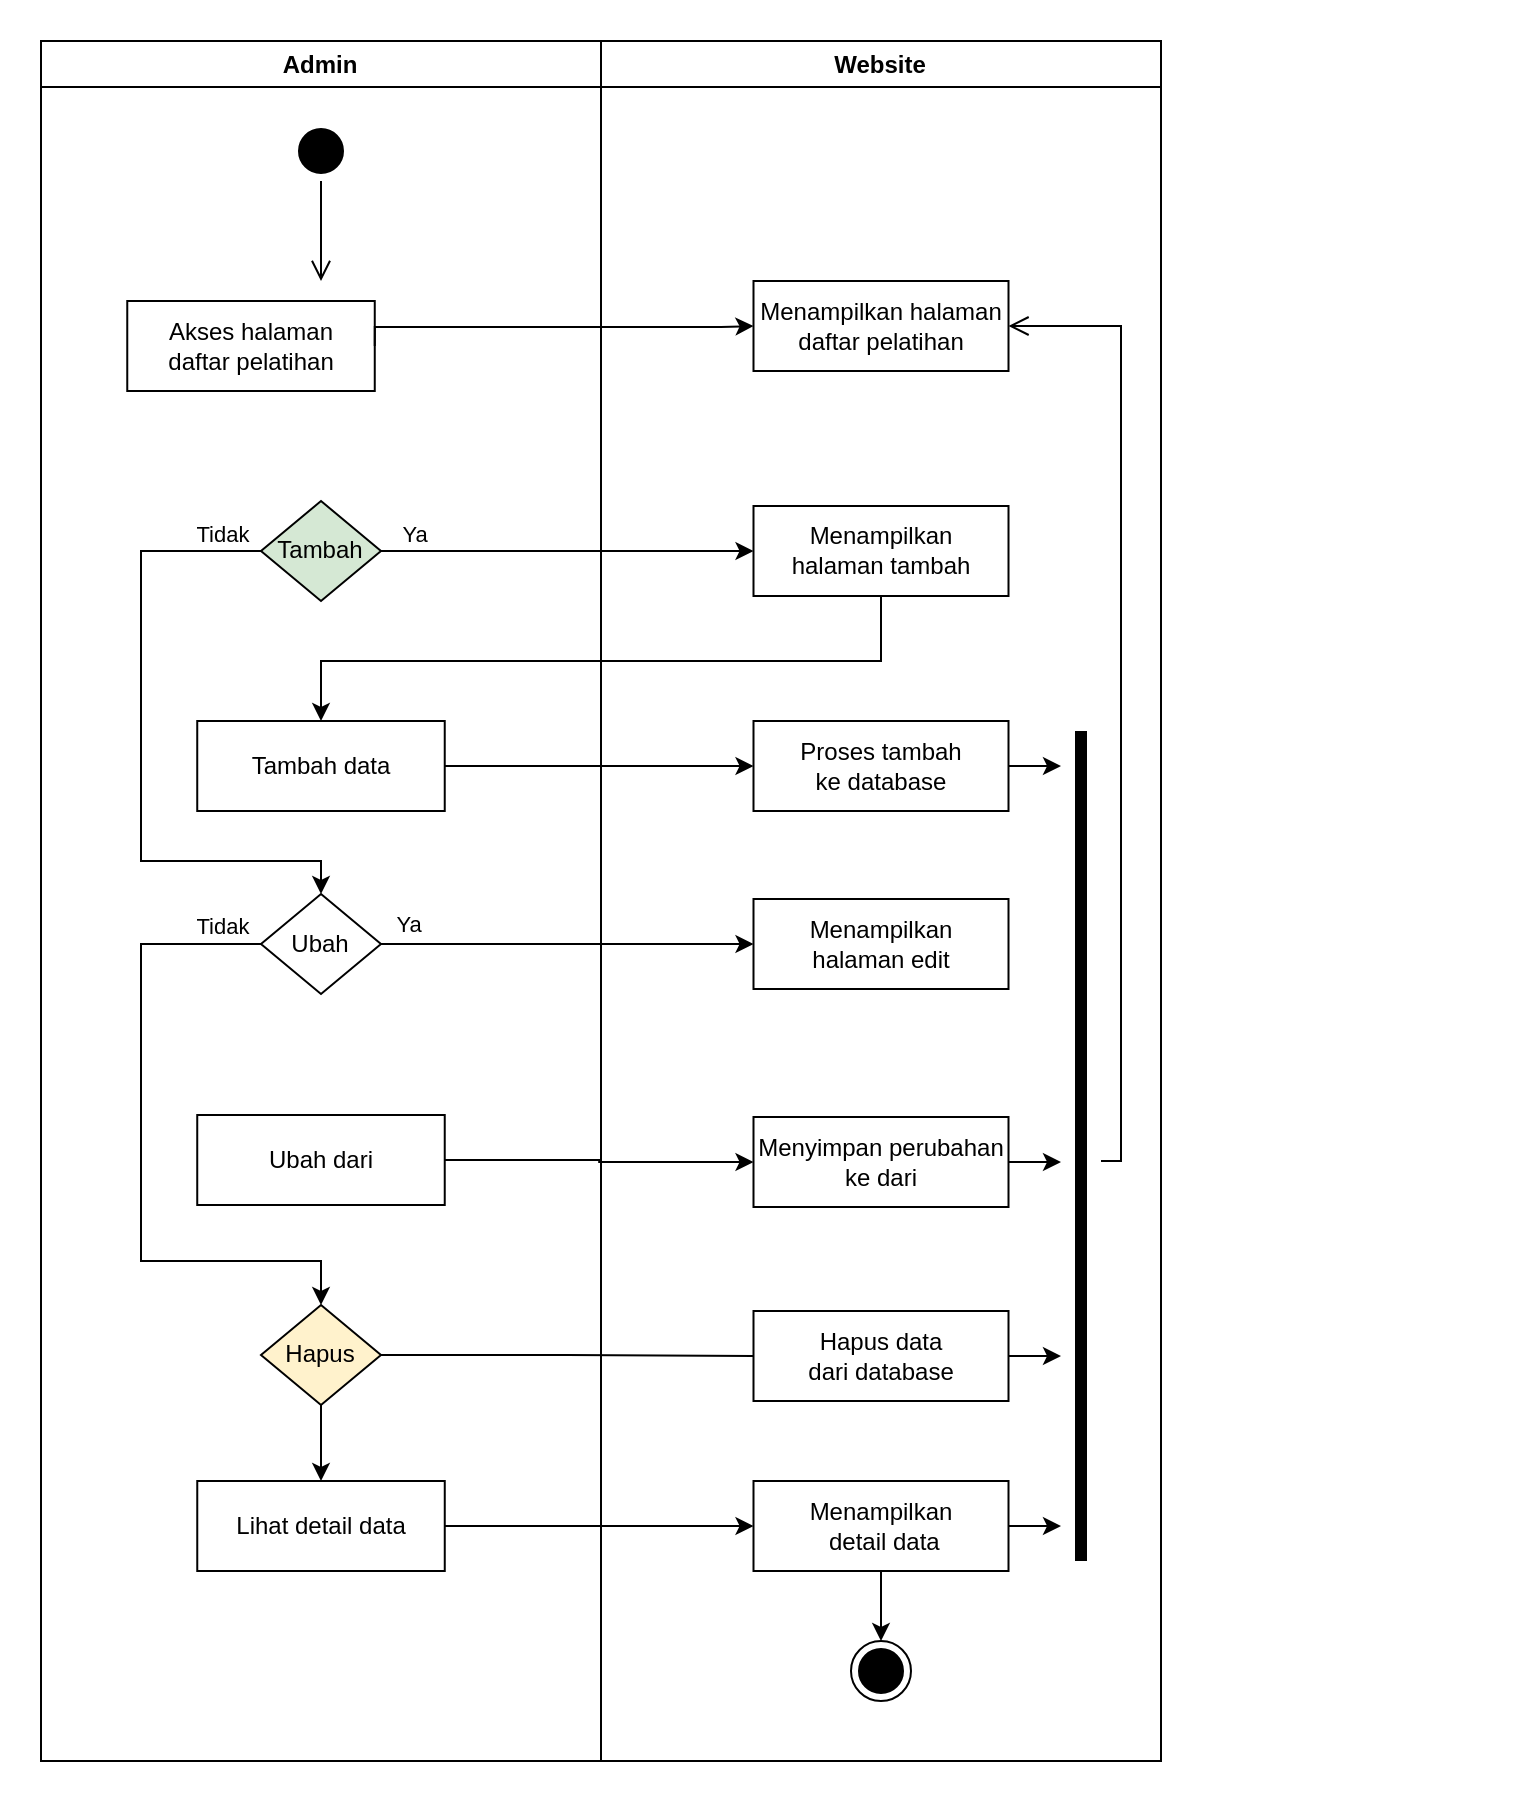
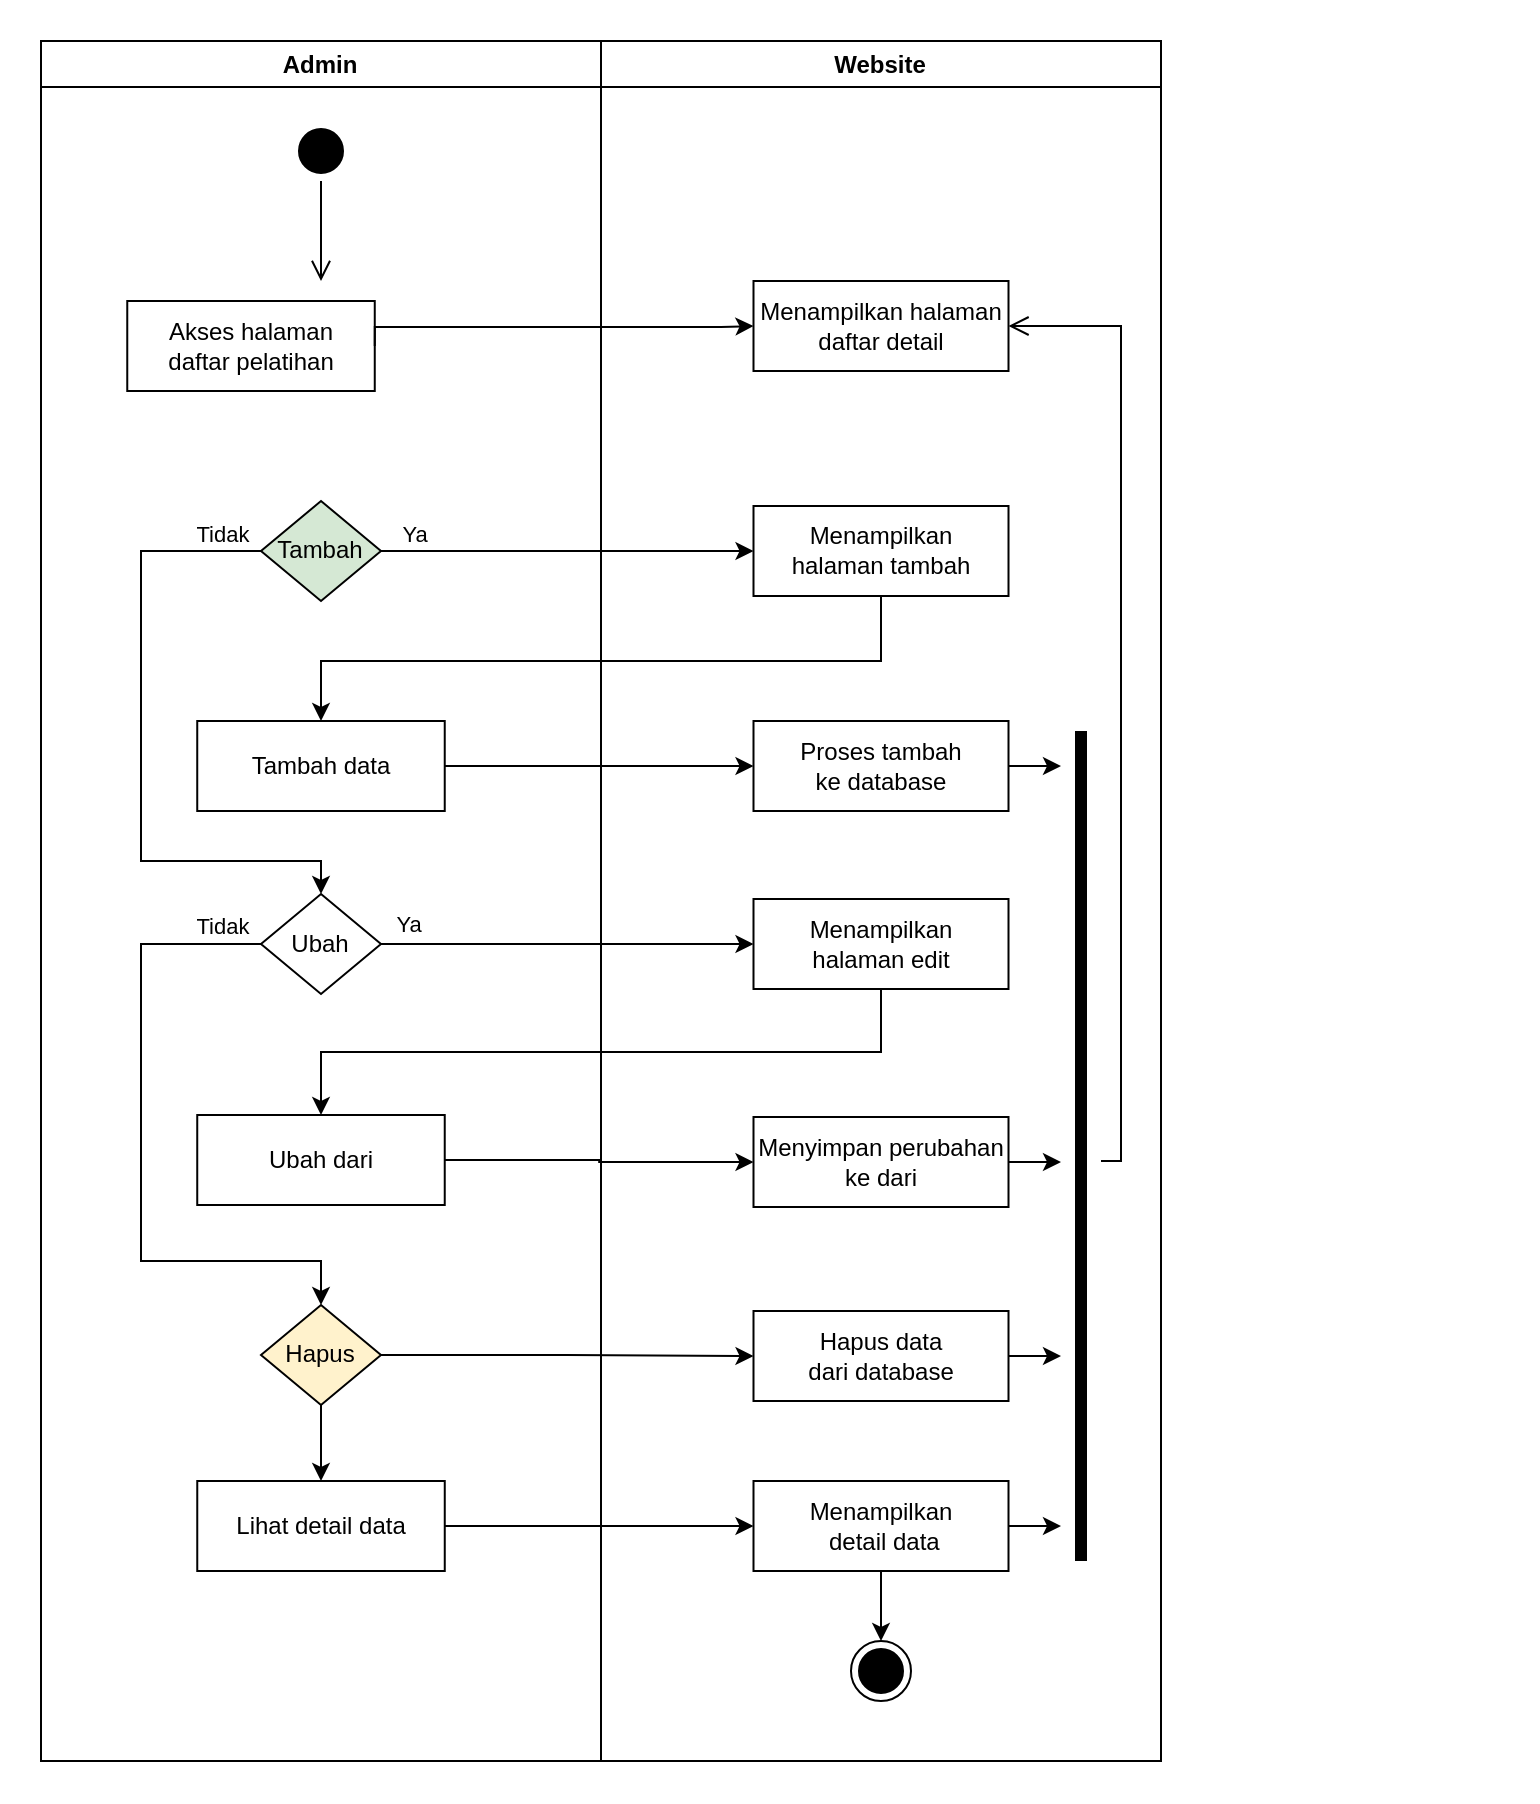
(882, 327) -> (882, 327)
none -> (608, 1052)
(744, 1356) -> (738, 1356)
